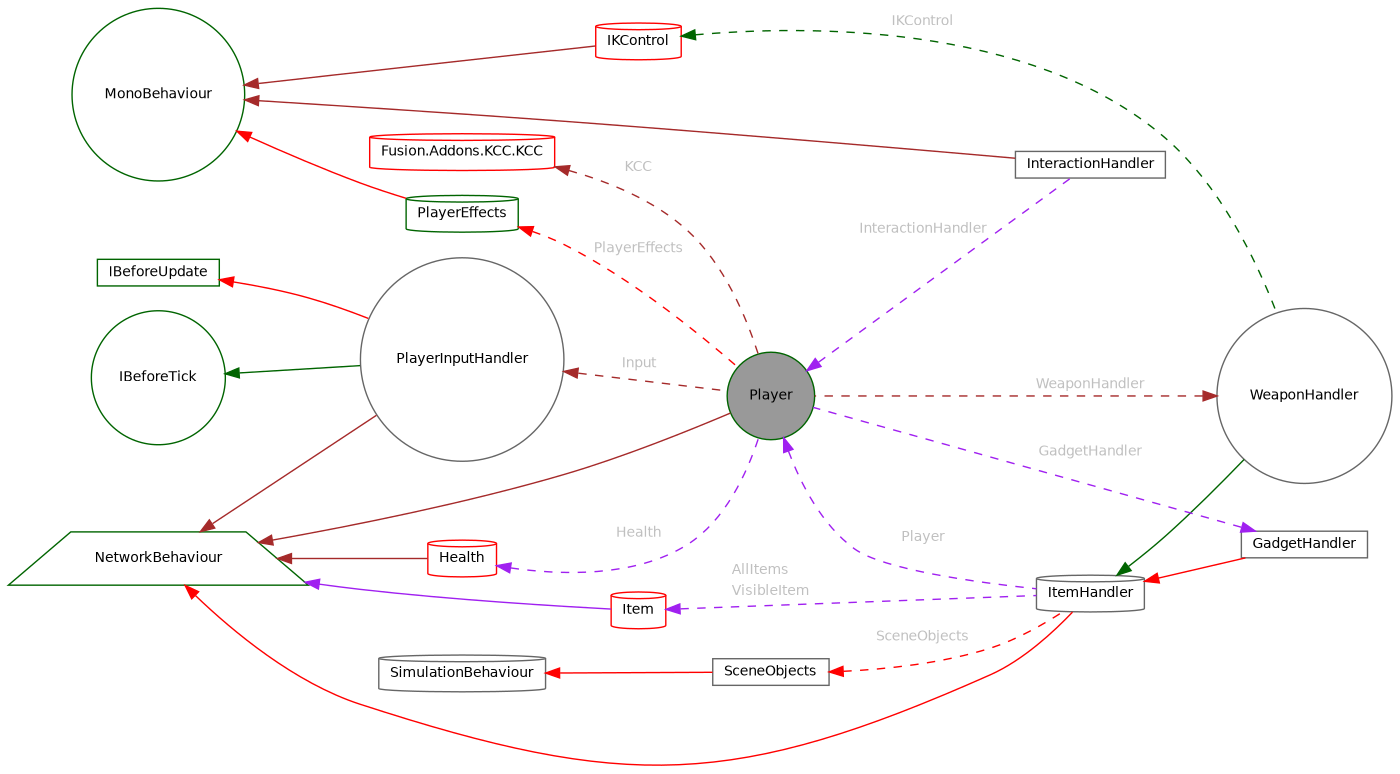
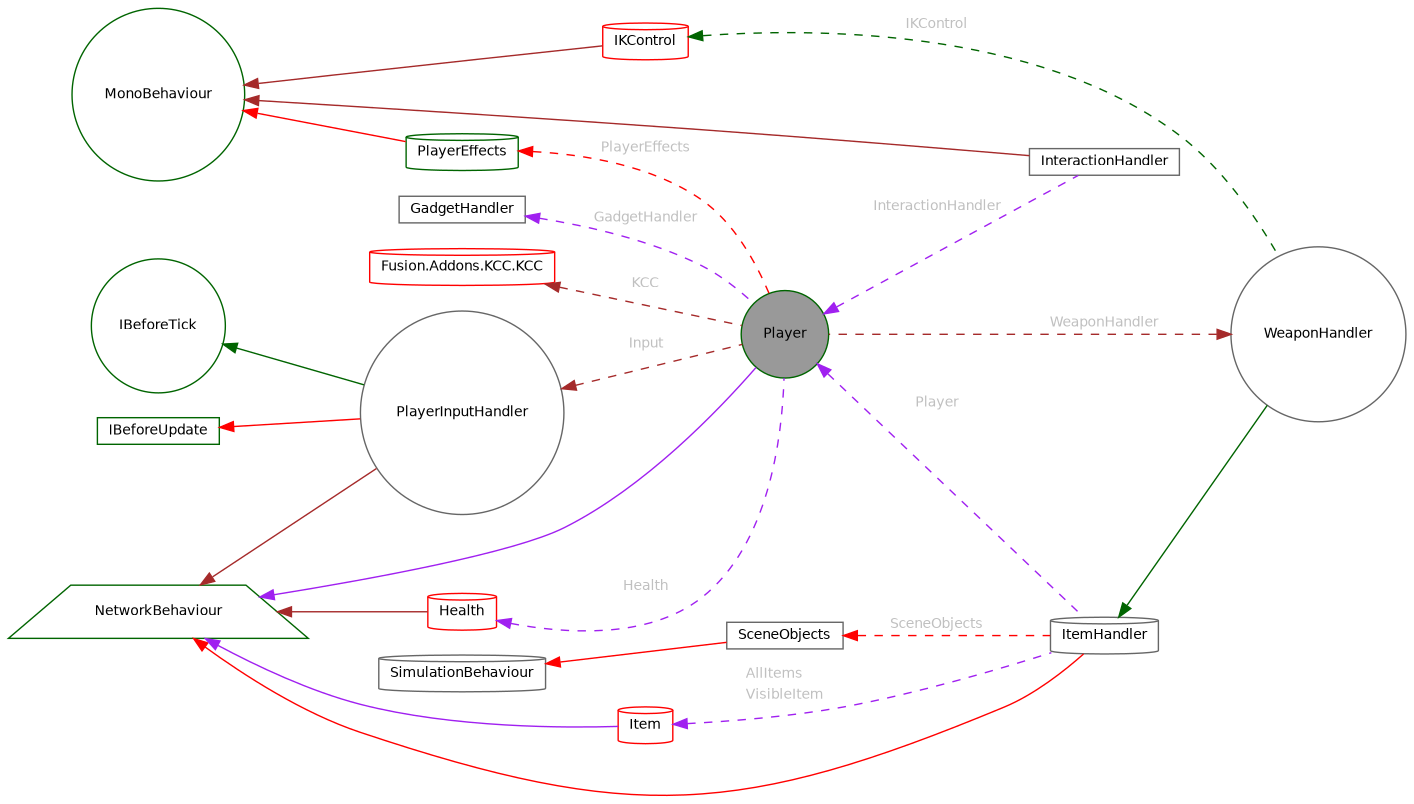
(505, 490) -> (542, 537)
(1202, 568) -> none
